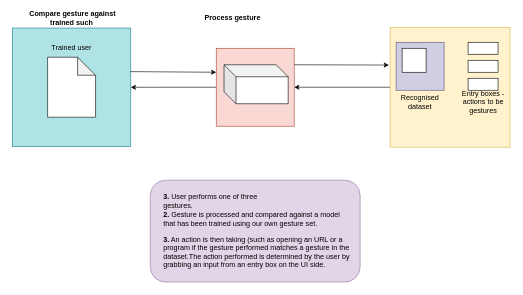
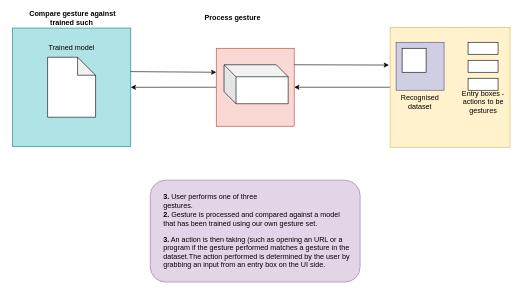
(72, 48) -> (72, 48)
